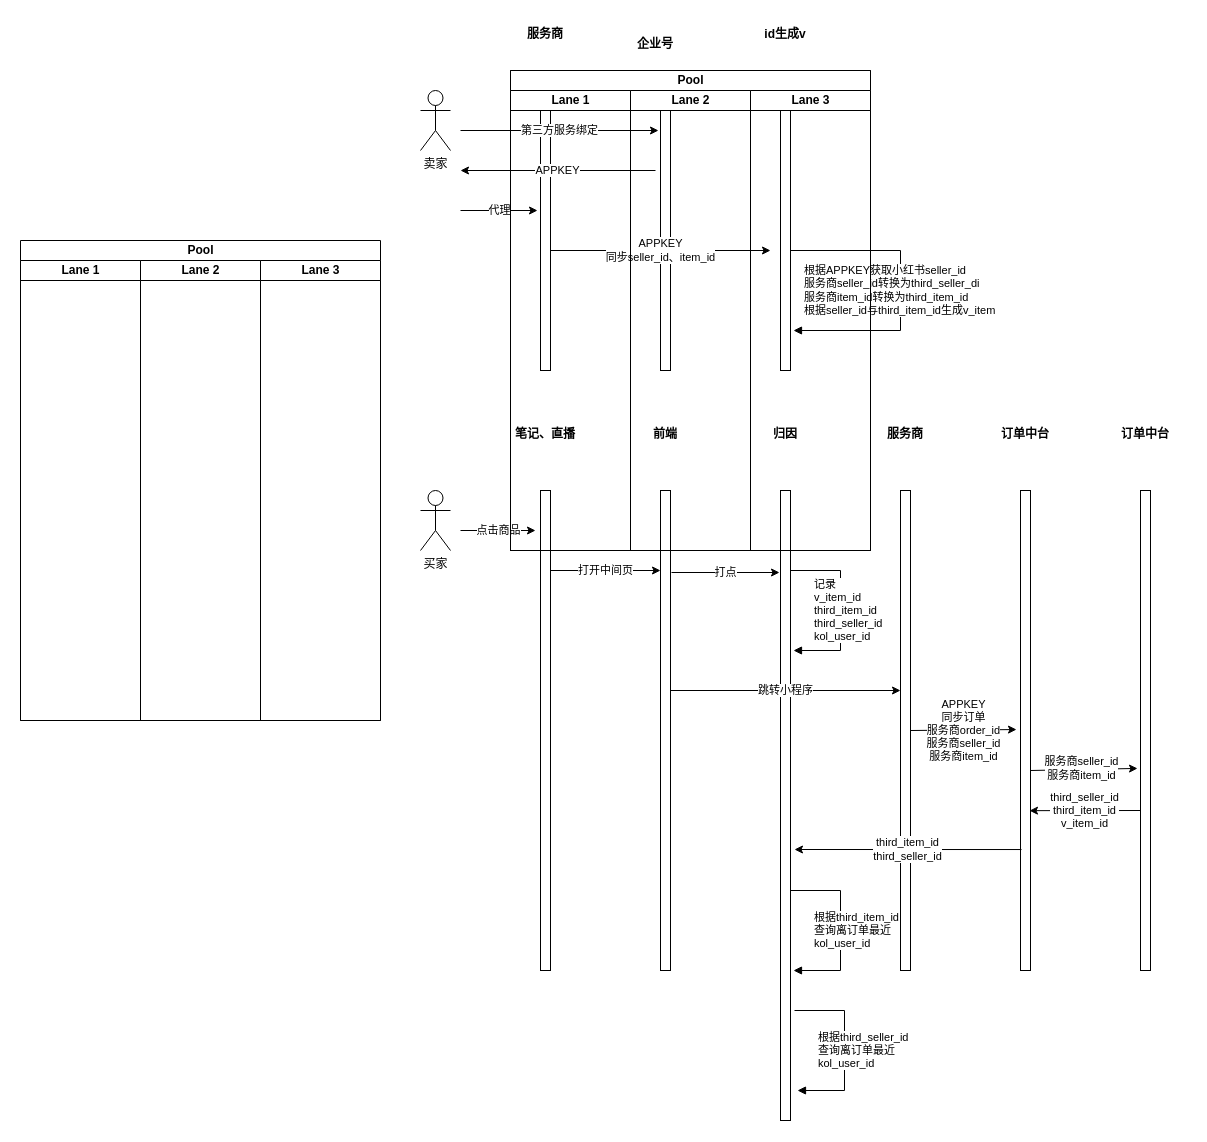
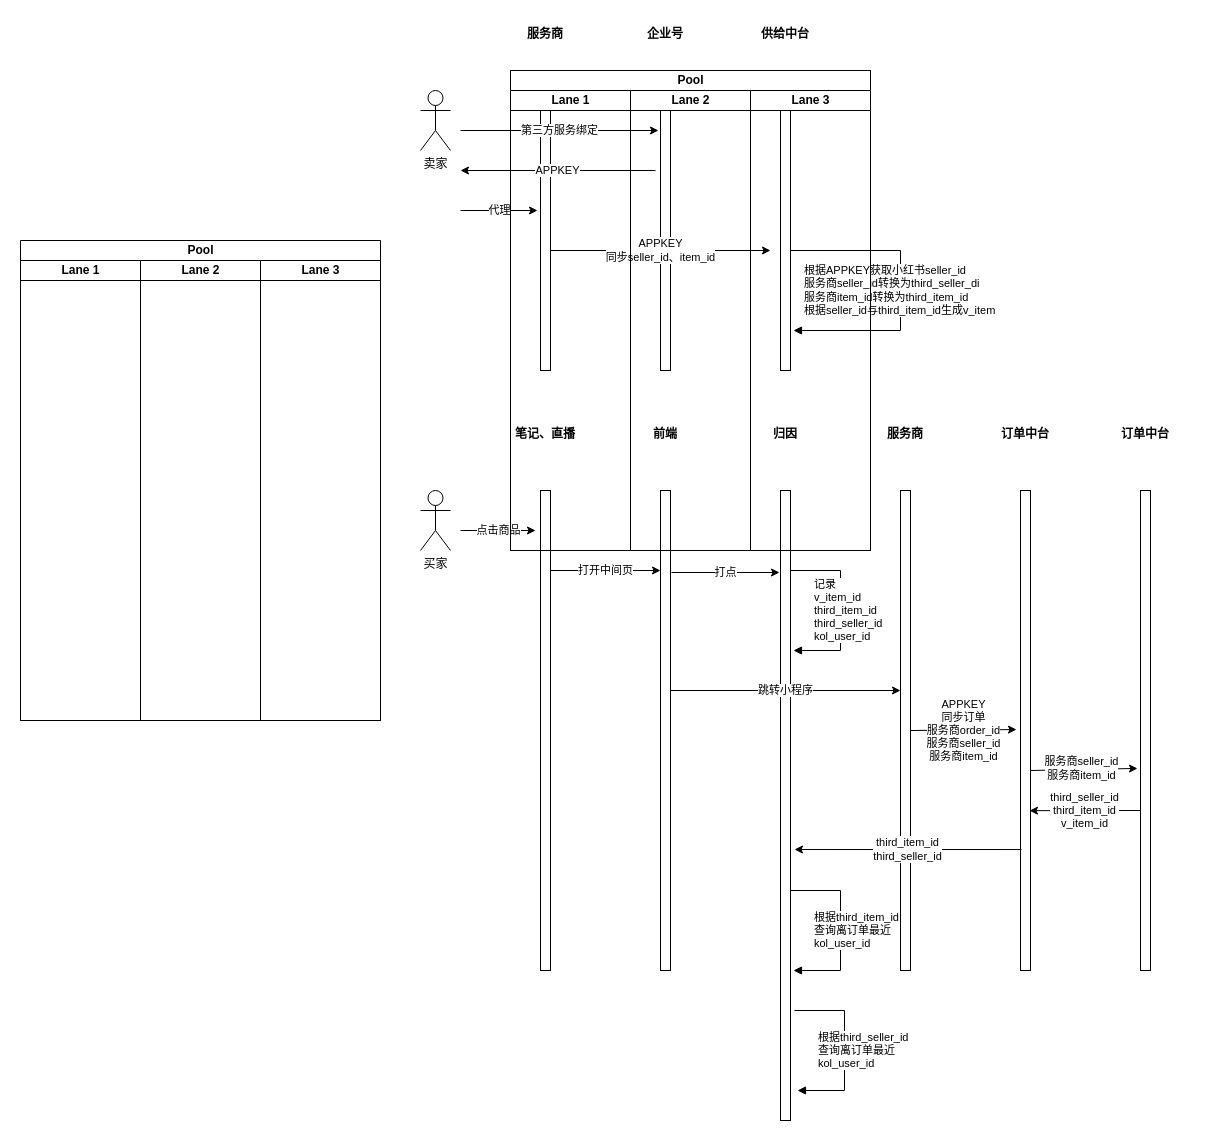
(785, 34) -> (785, 34)
(656, 44) -> (666, 34)
